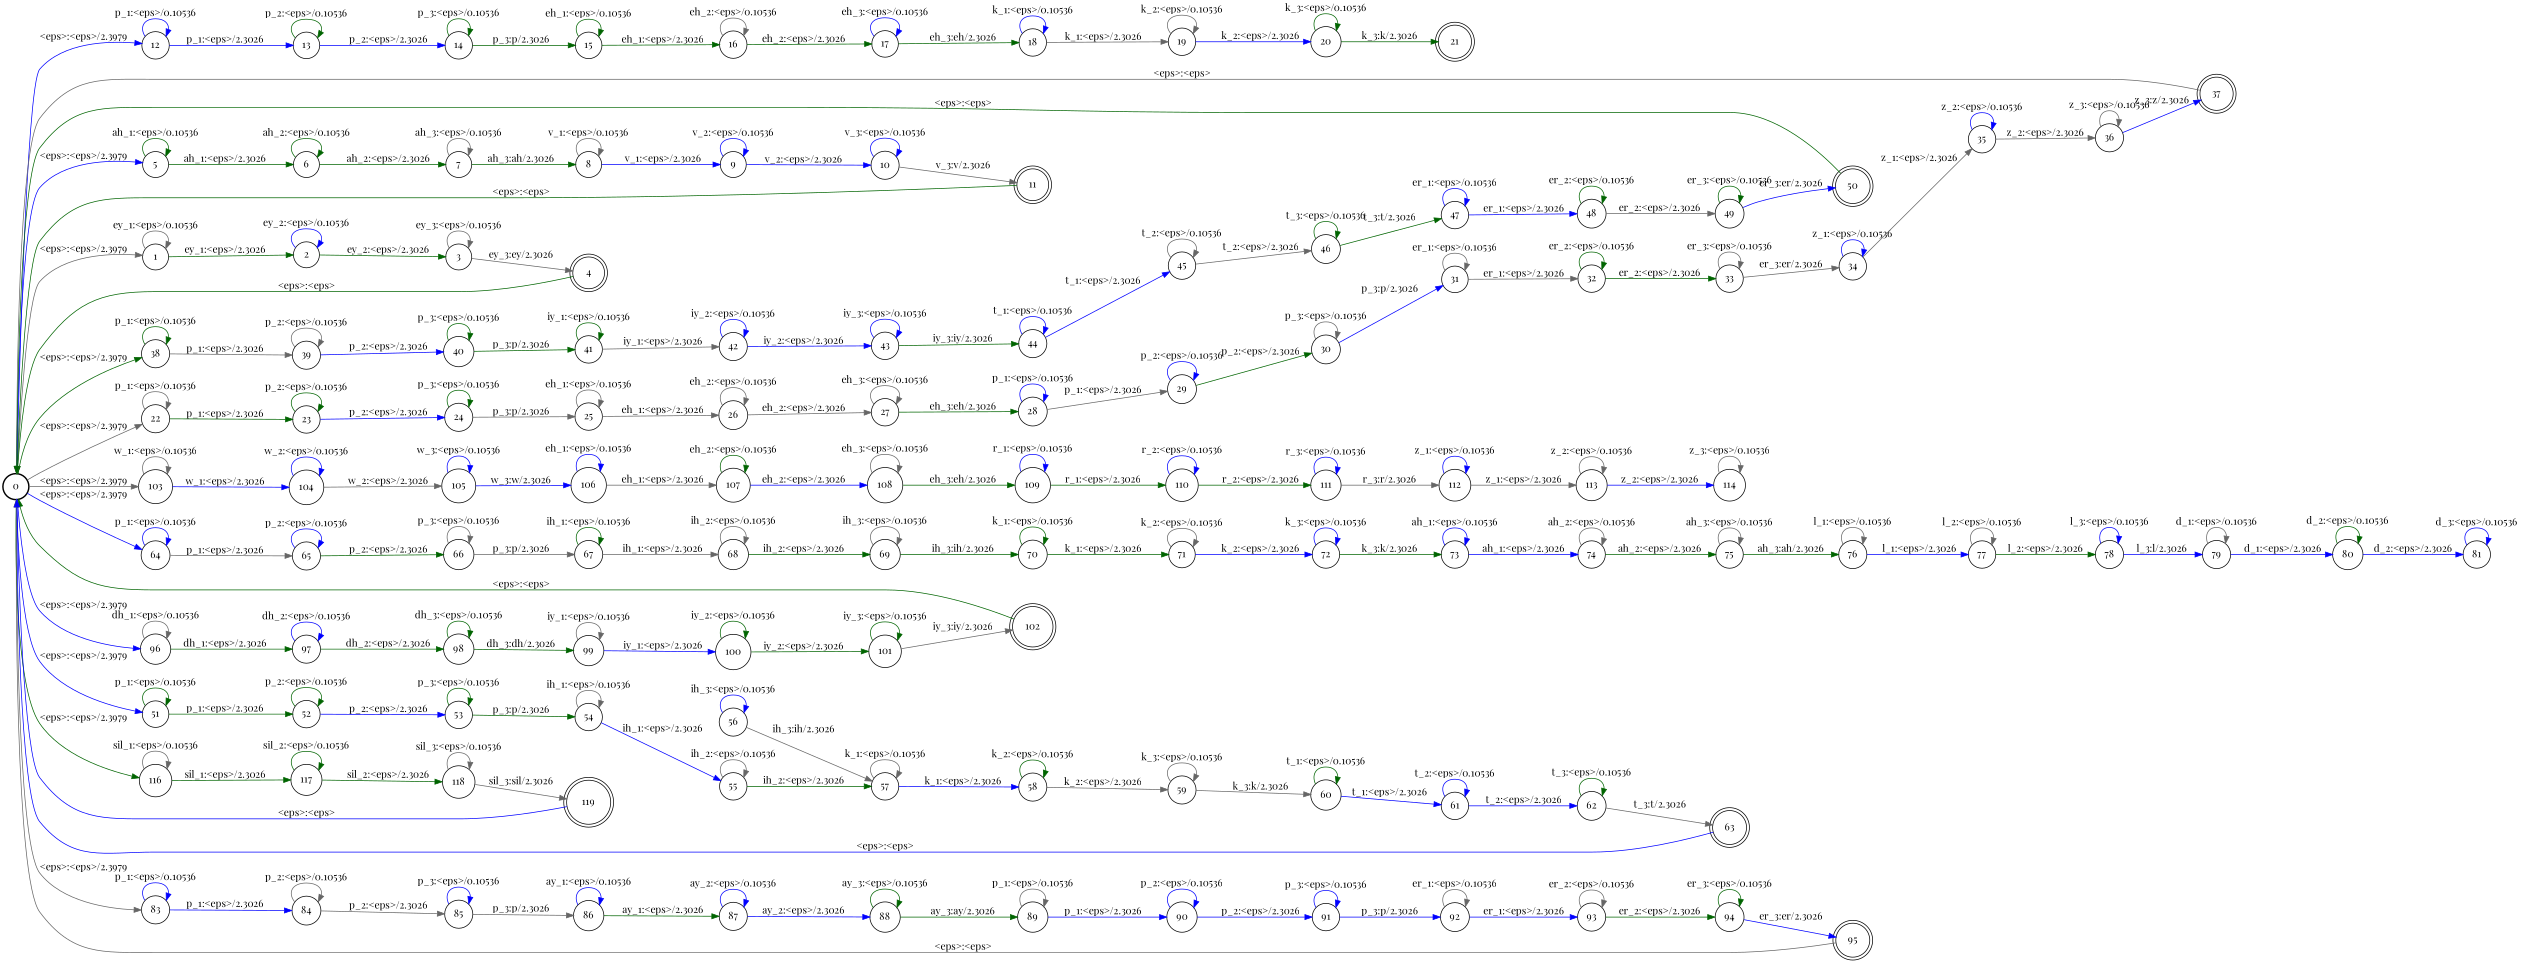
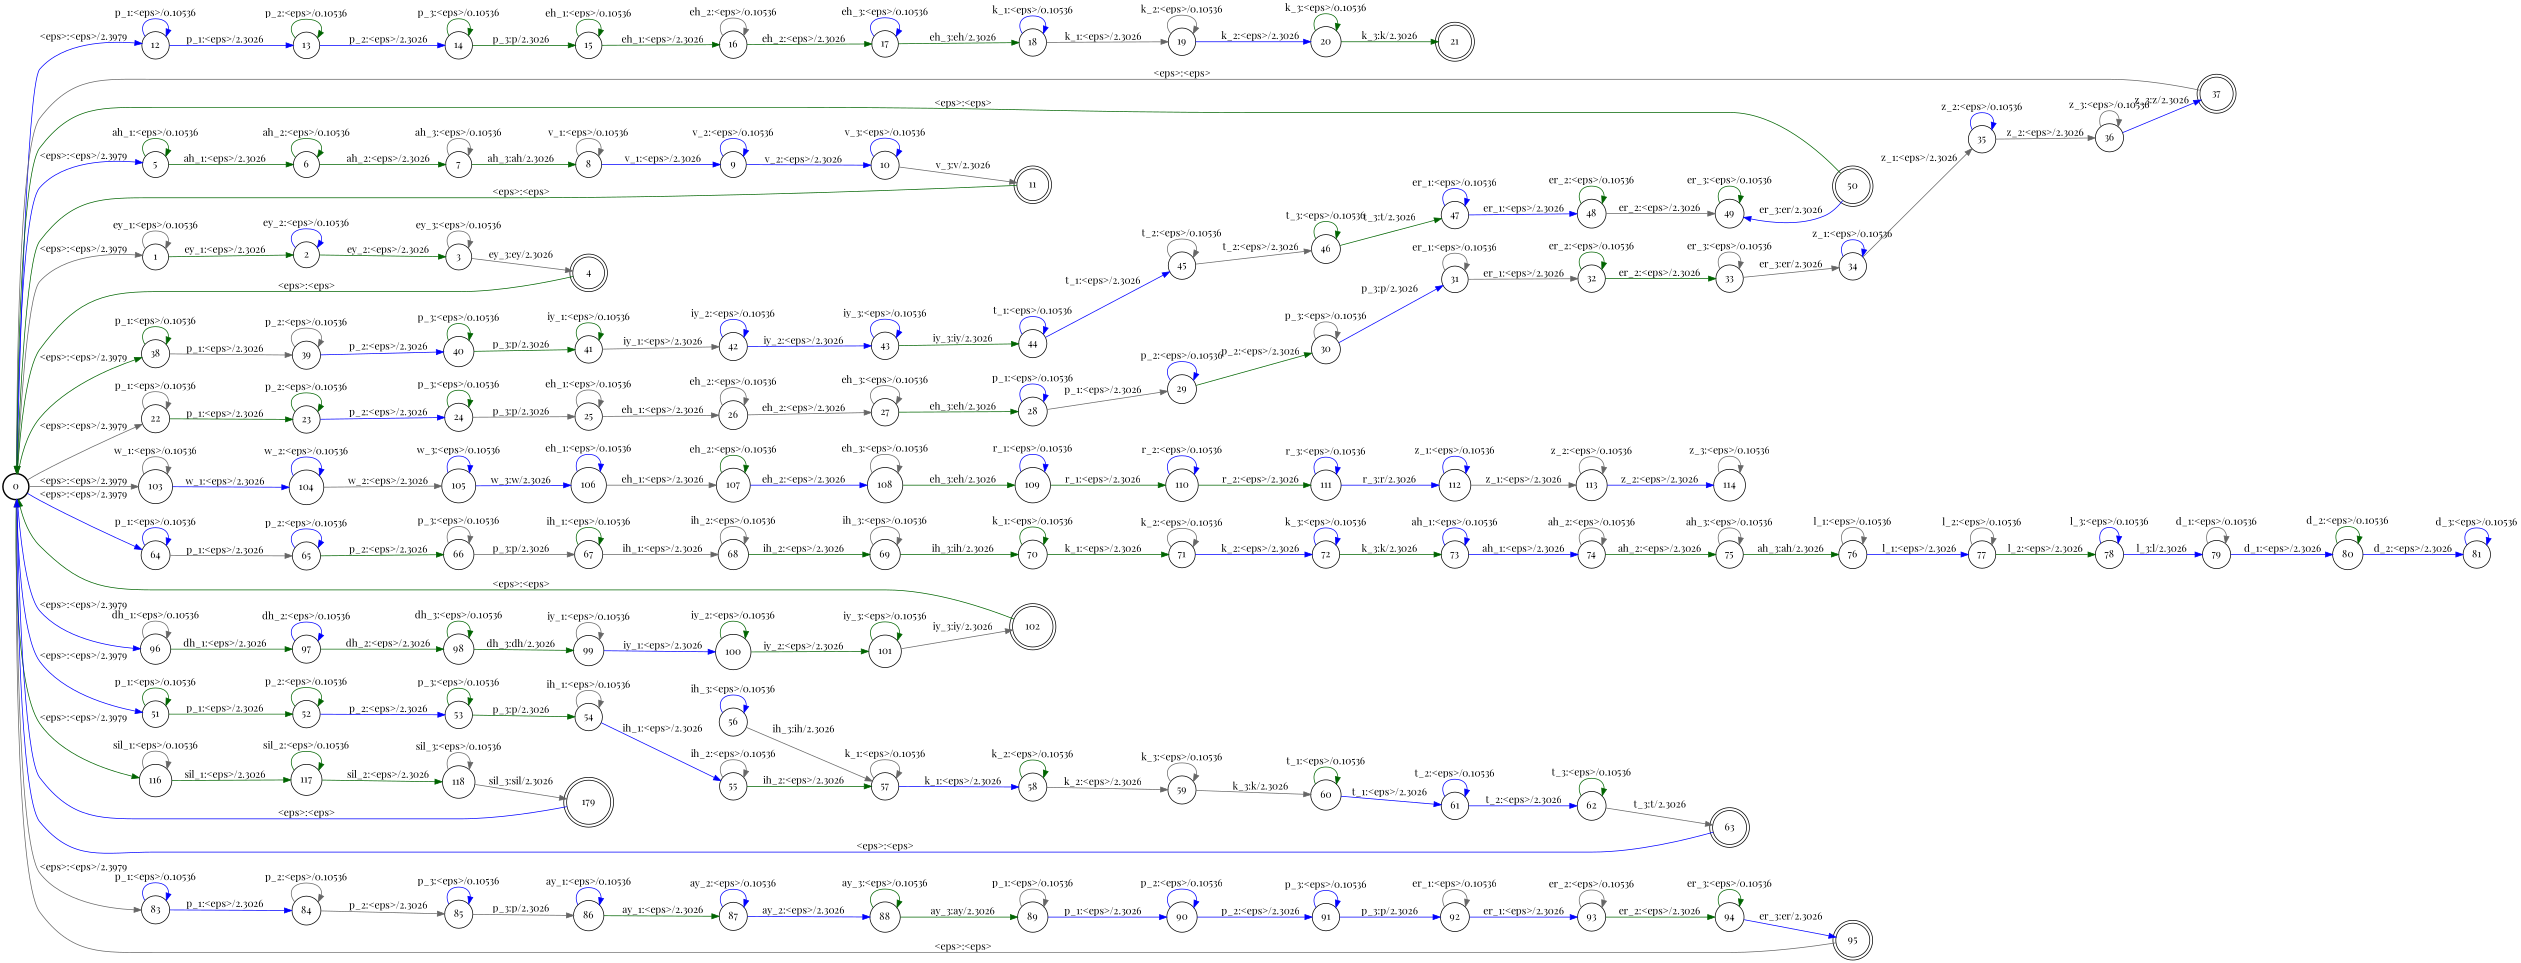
(1785, 195) -> (1800, 222)
(1386, 485) -> (1386, 485)
(589, 802) -> (589, 802)
